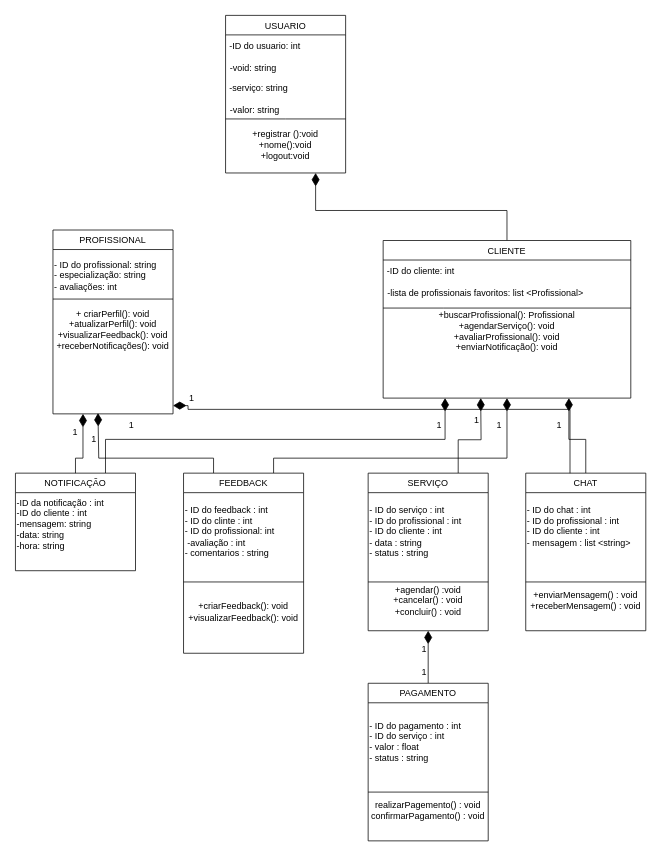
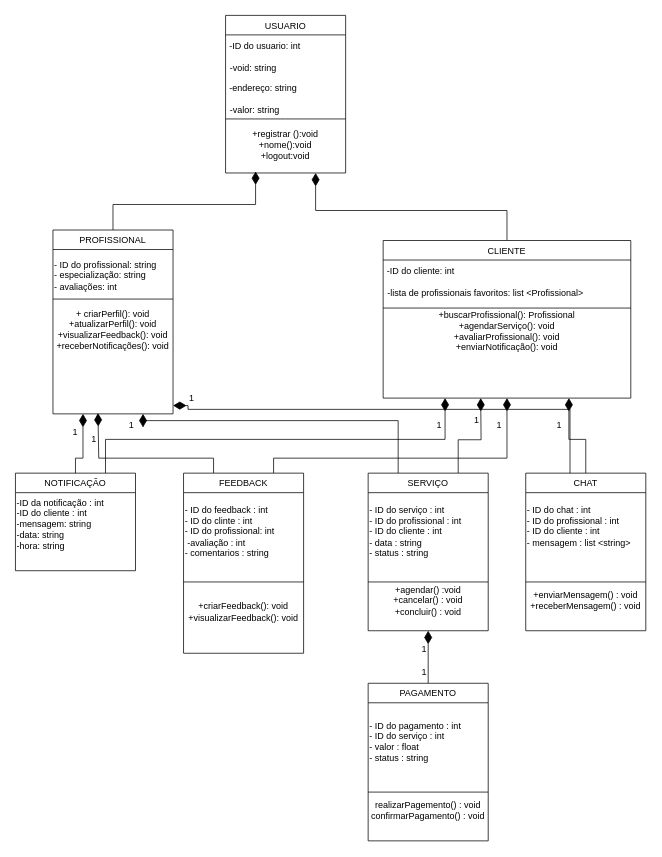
(263, 88) -> (266, 88)
none -> (193, 204)
none -> (270, 420)
